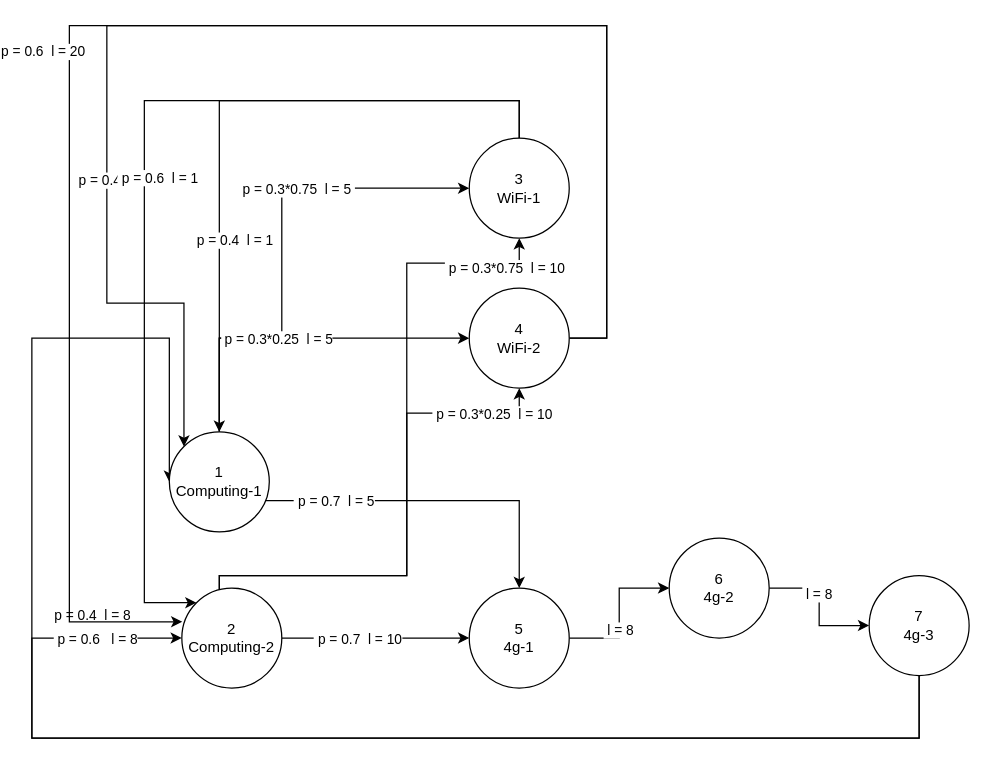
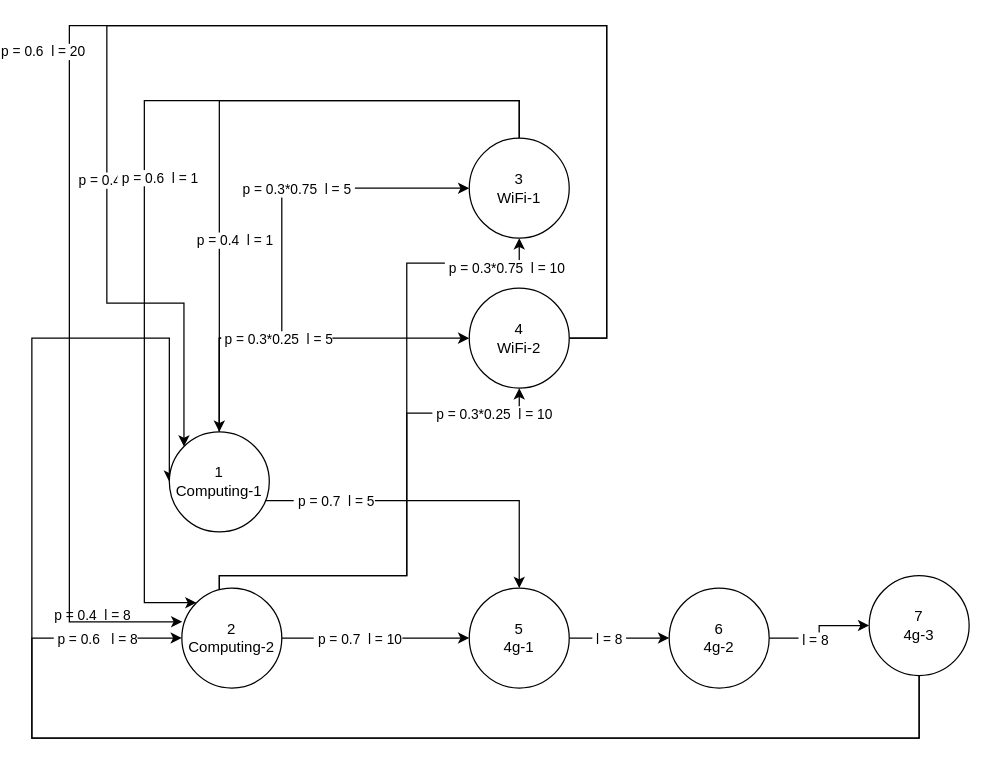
(719, 588) -> (719, 638)
